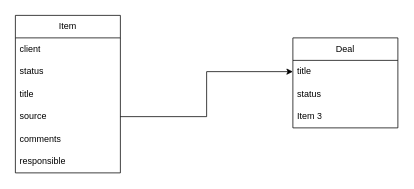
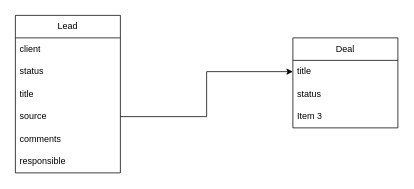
(68, 27) -> (68, 27)
